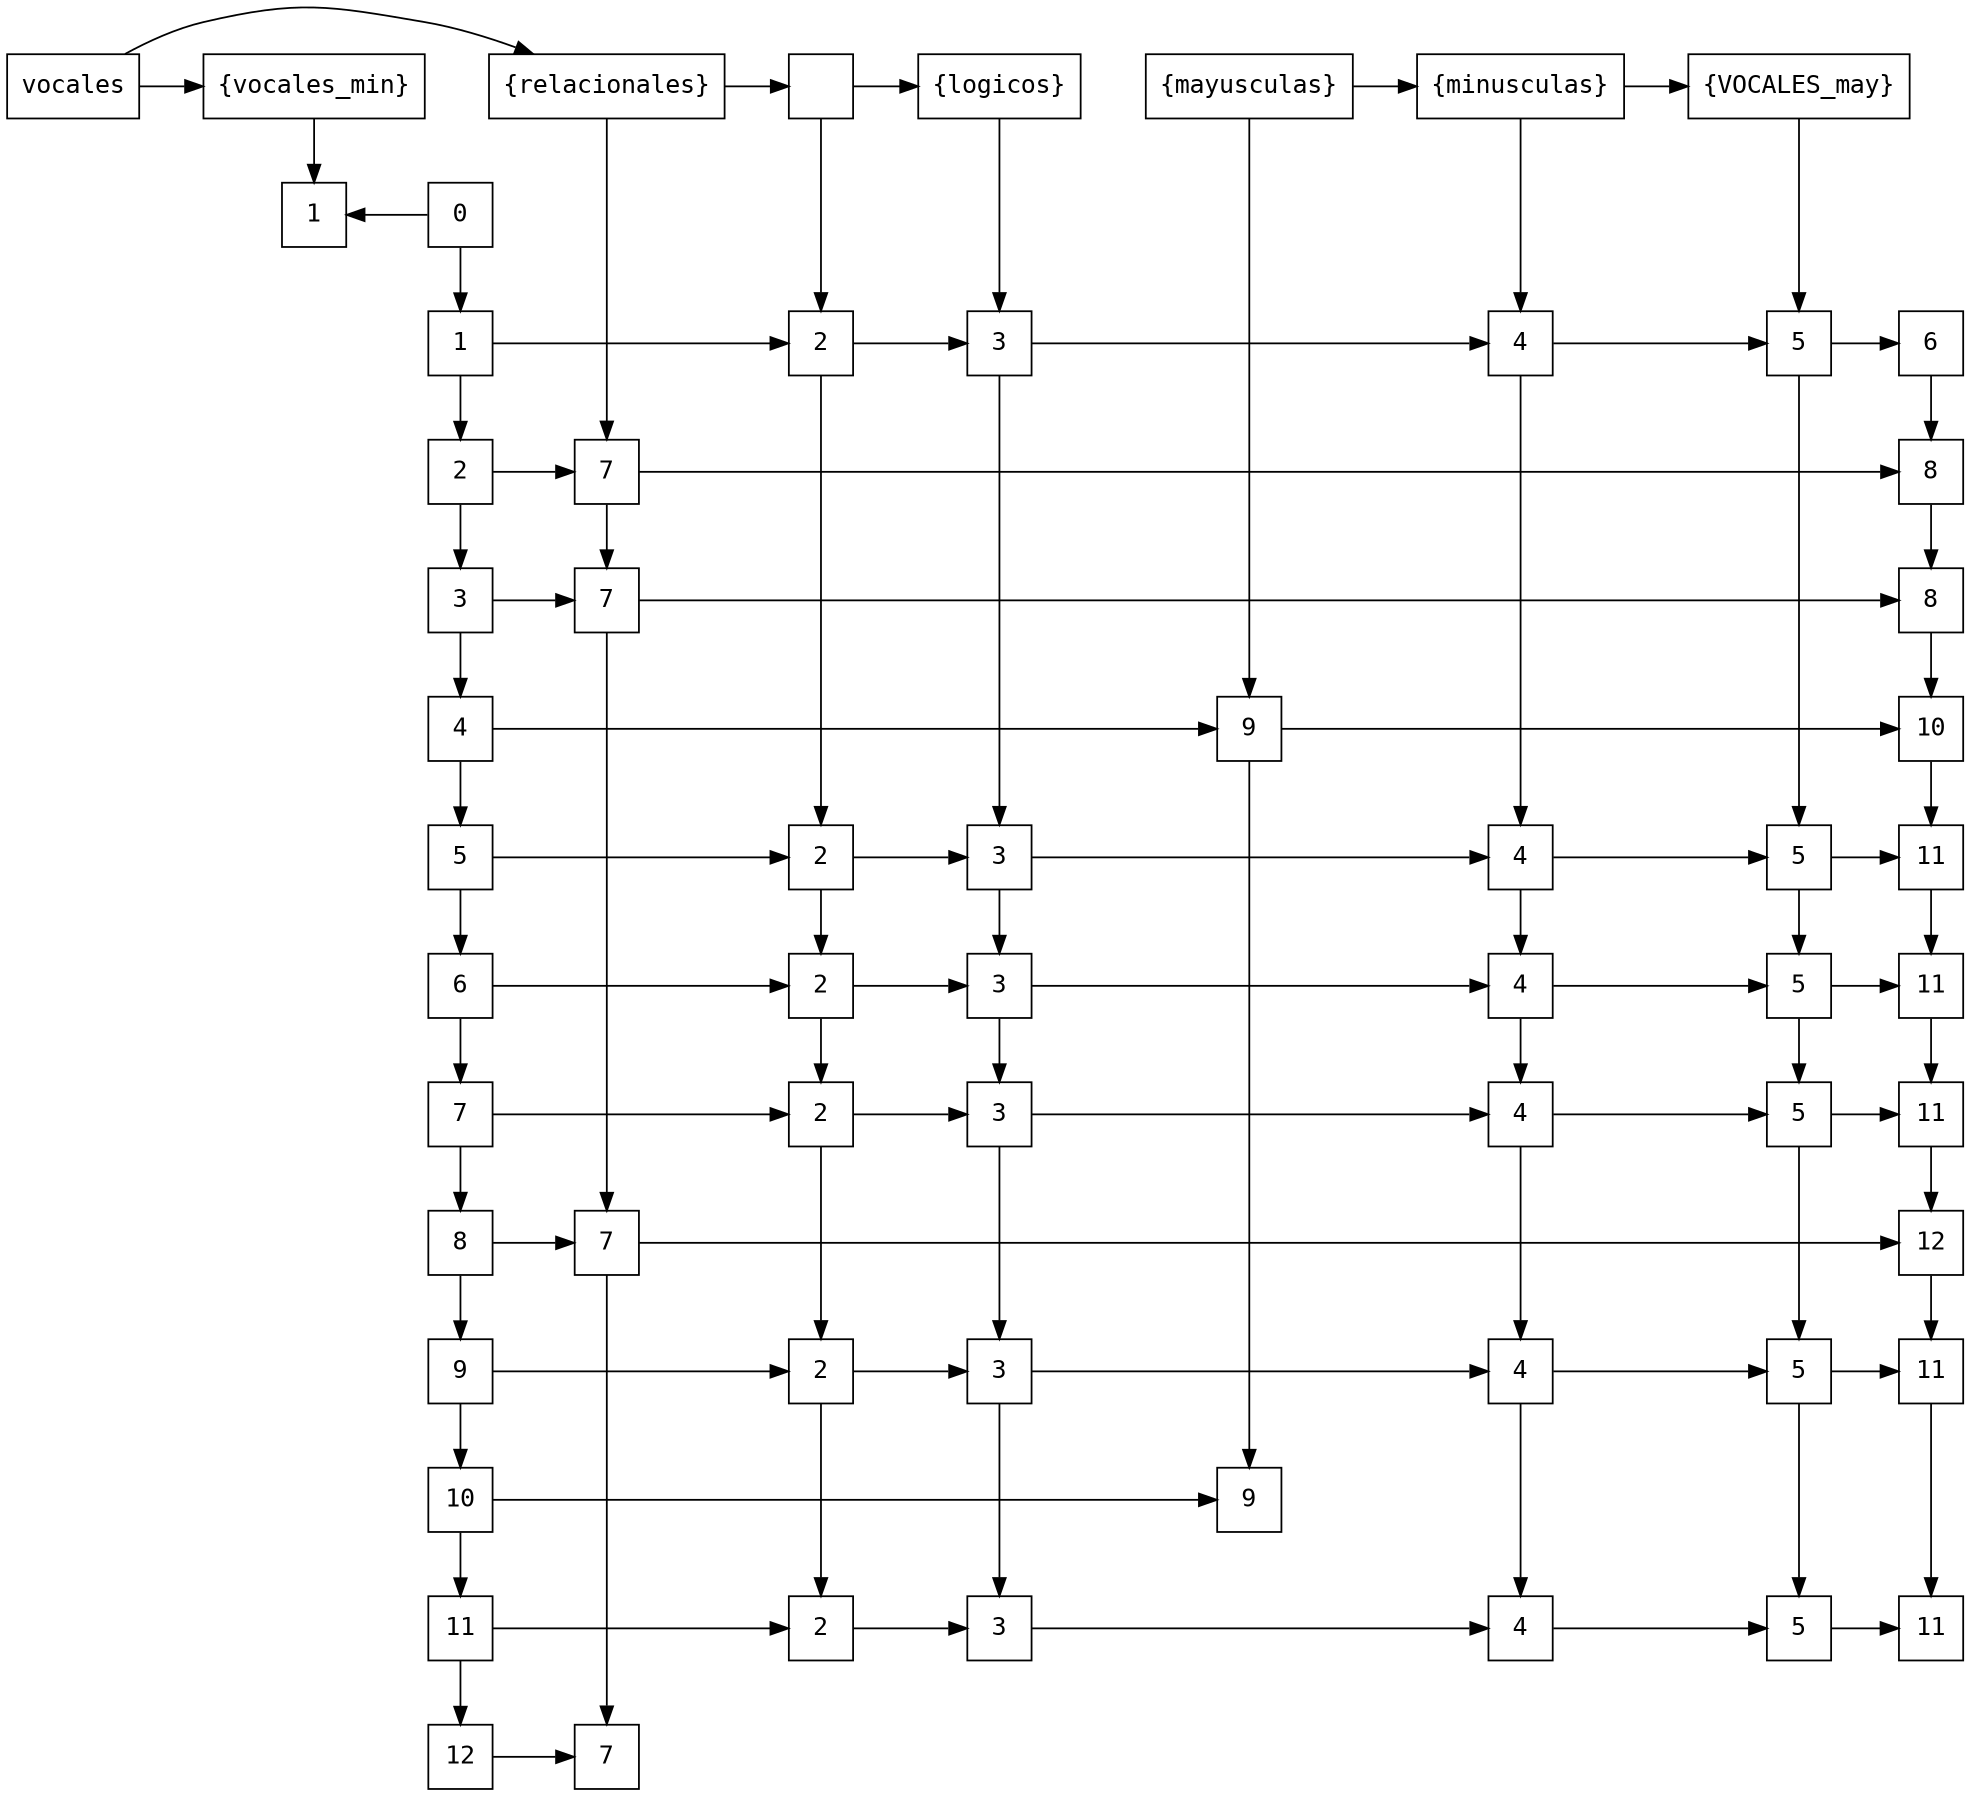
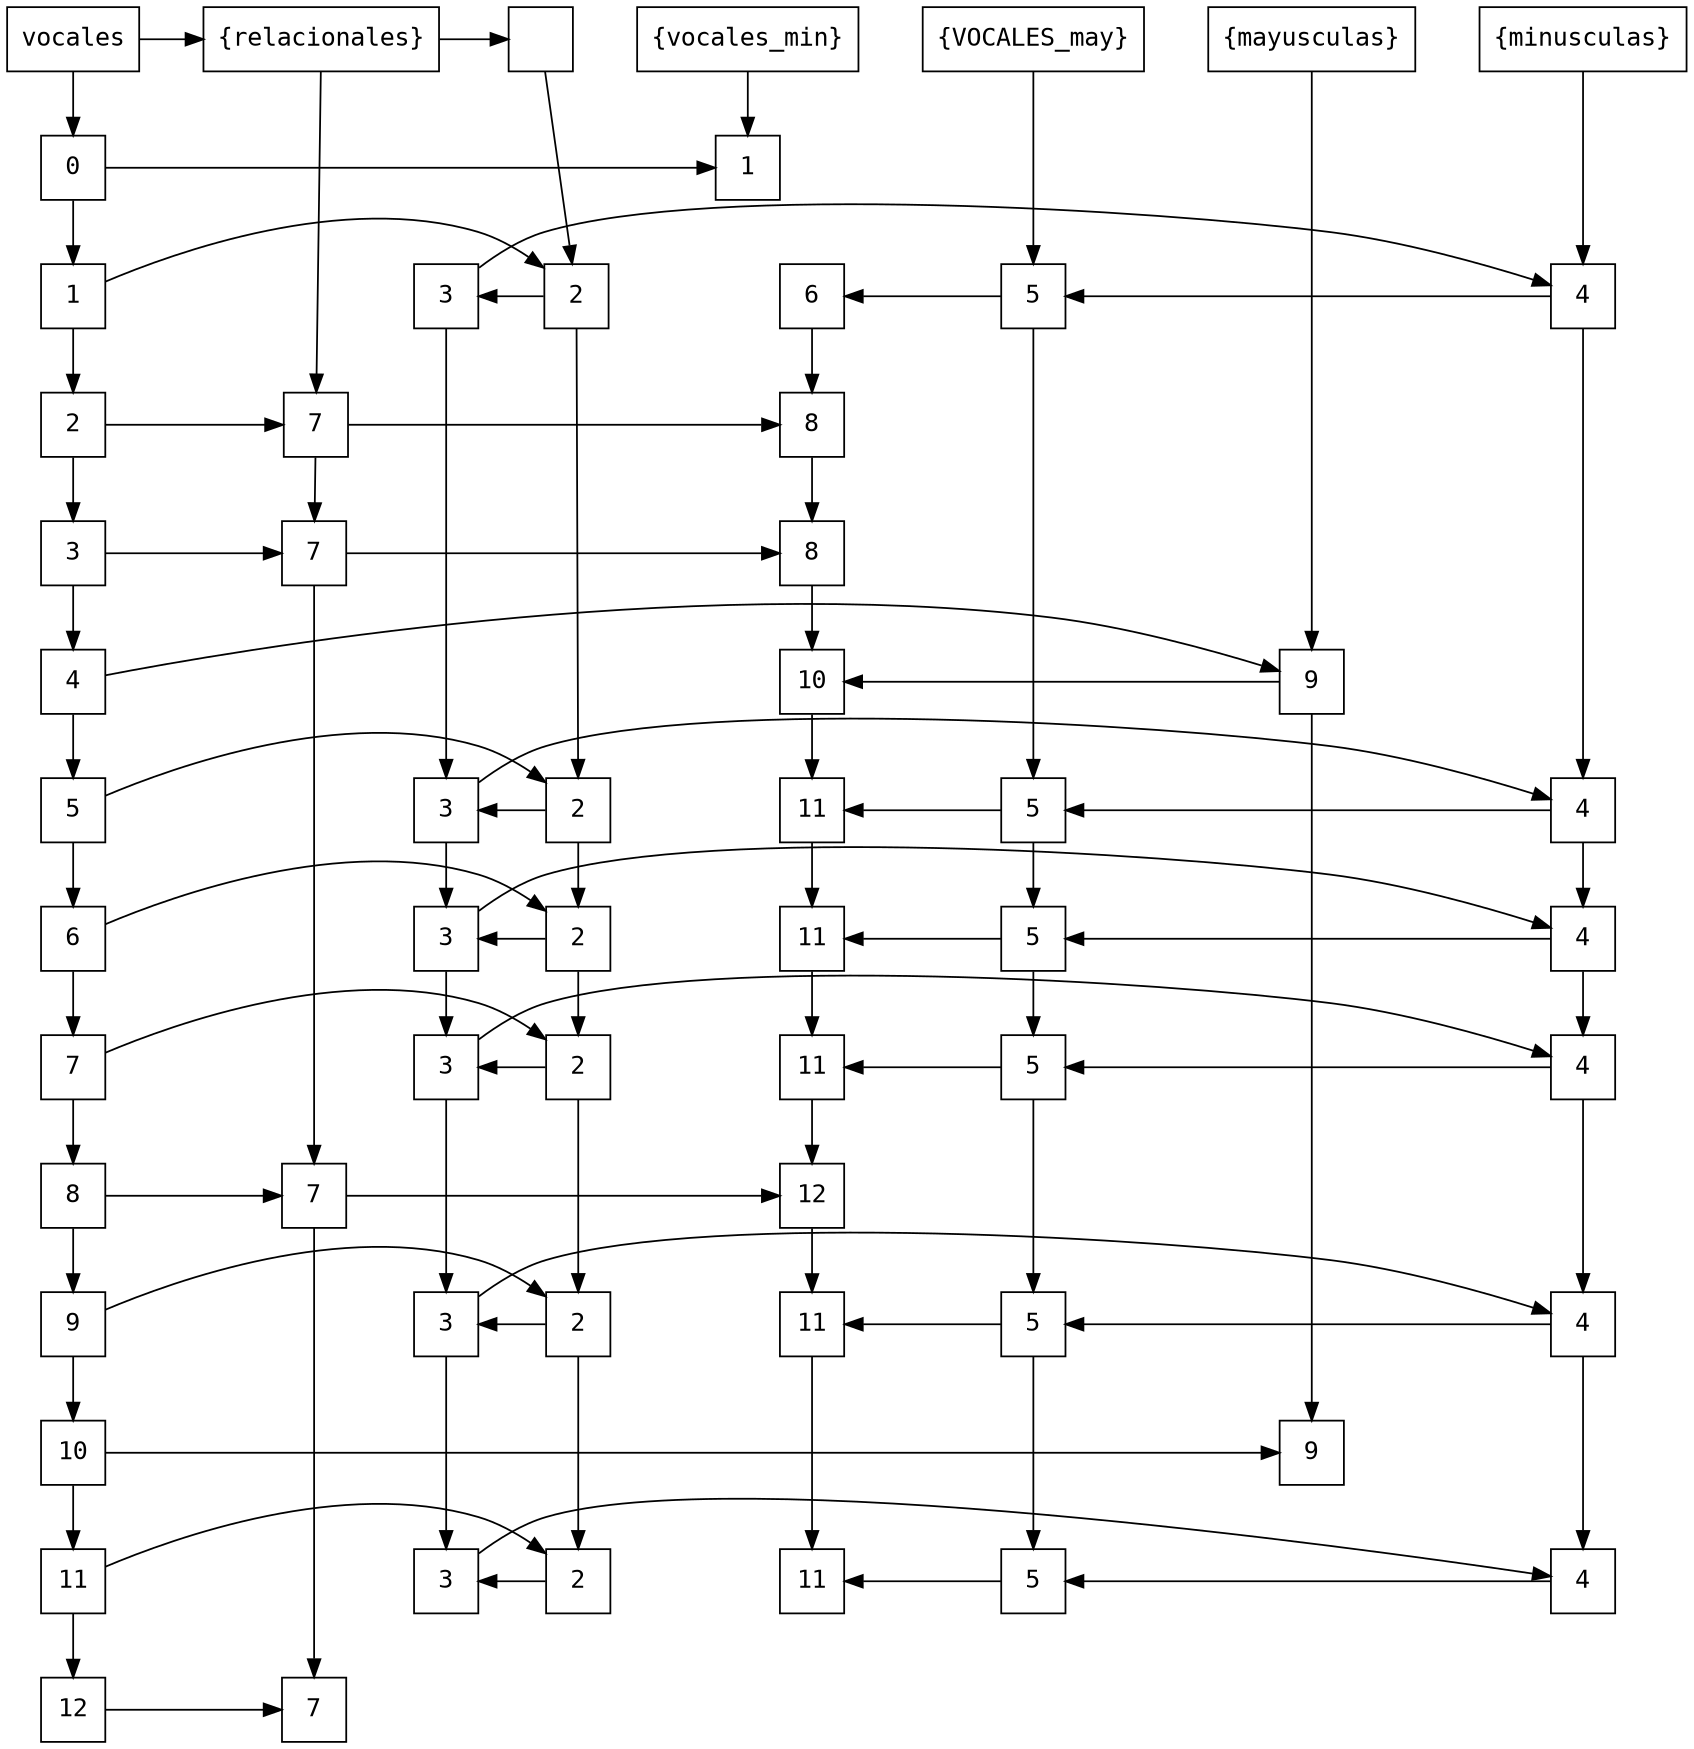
(162, 86) -> (73, 95)
(999, 86) -> none
(1376, 86) -> none
(1647, 86) -> none
